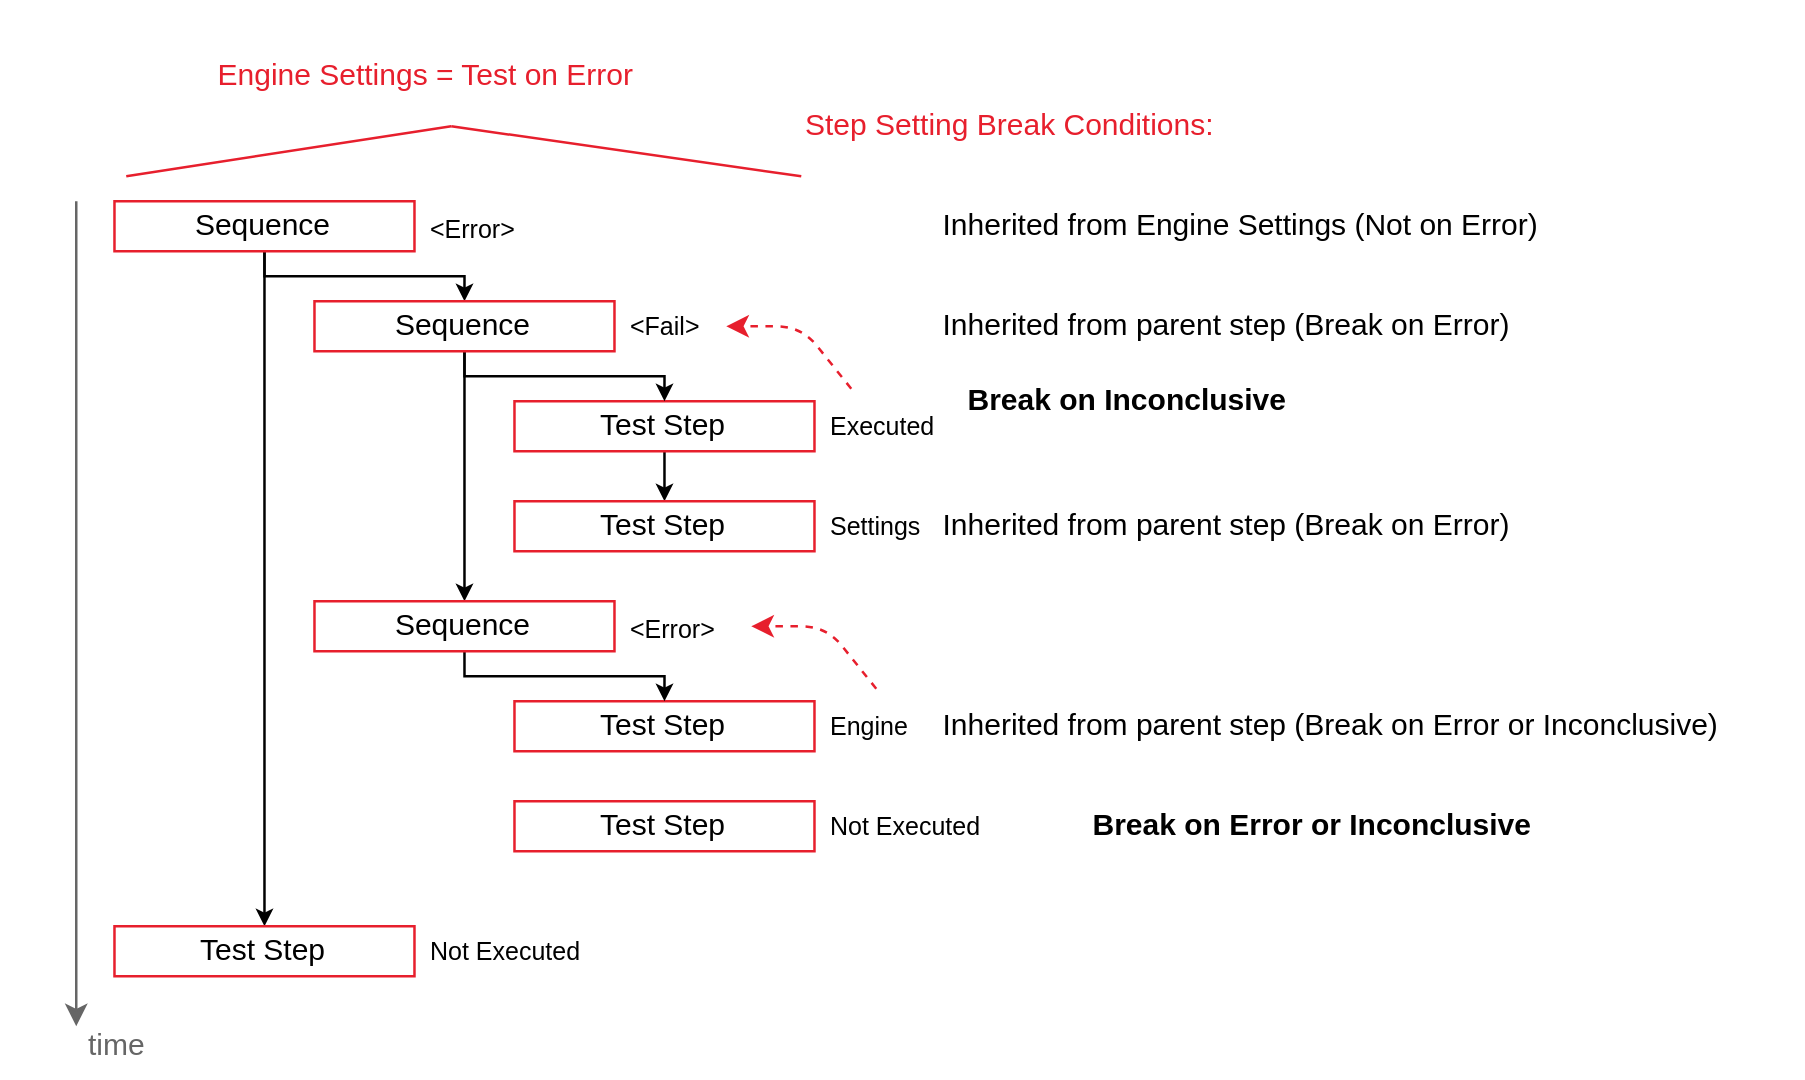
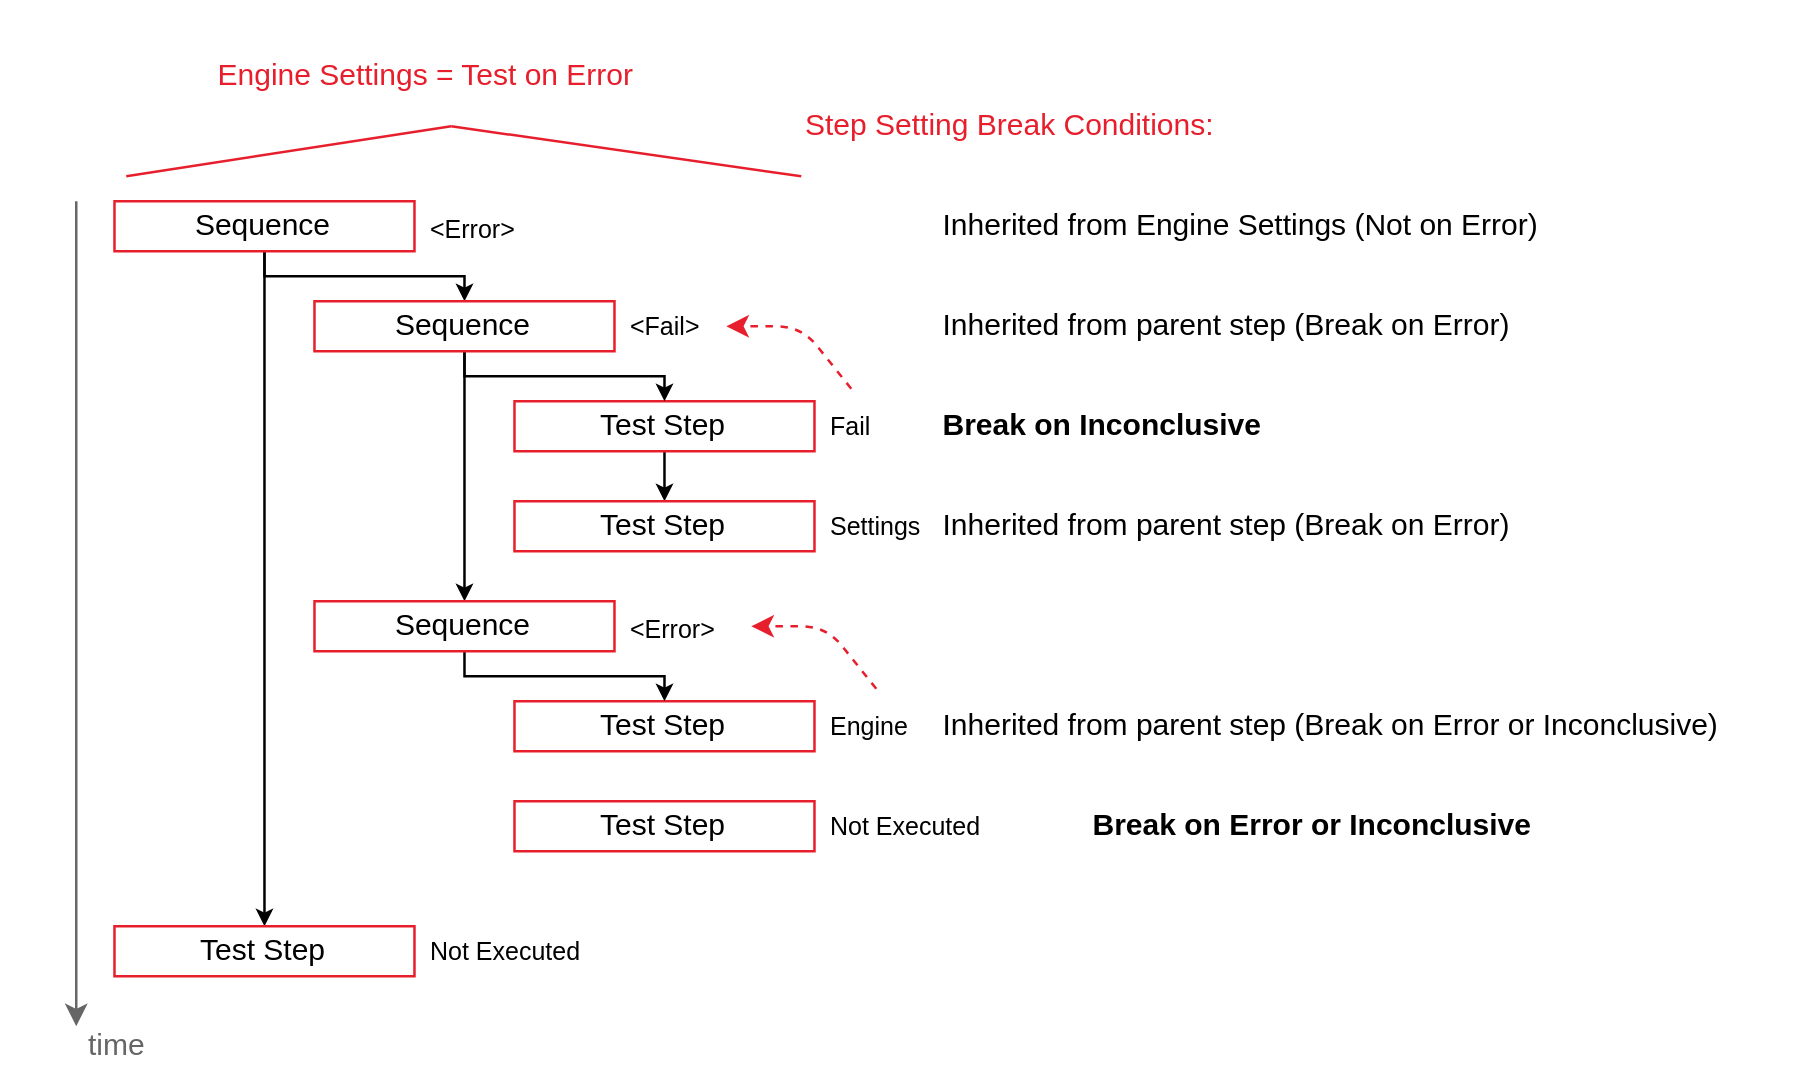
(1277, 401) -> (1252, 426)
(879, 426) -> (853, 426)
